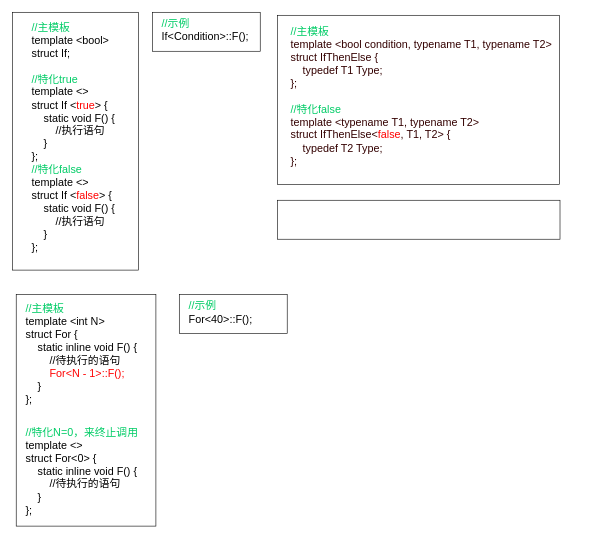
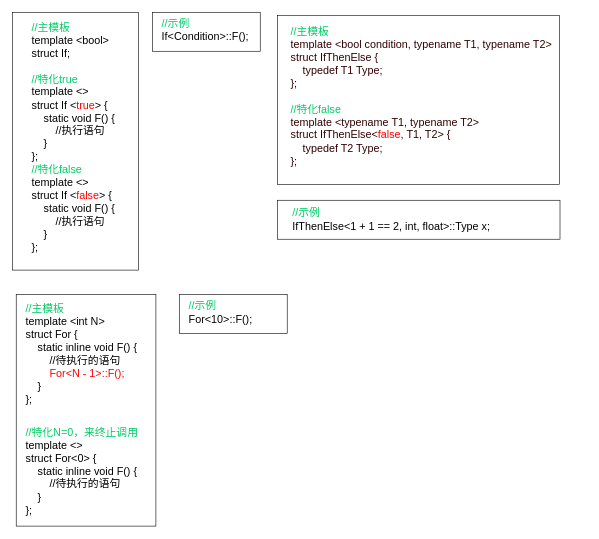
none -> (420, 220)
(224, 313) -> (224, 313)
